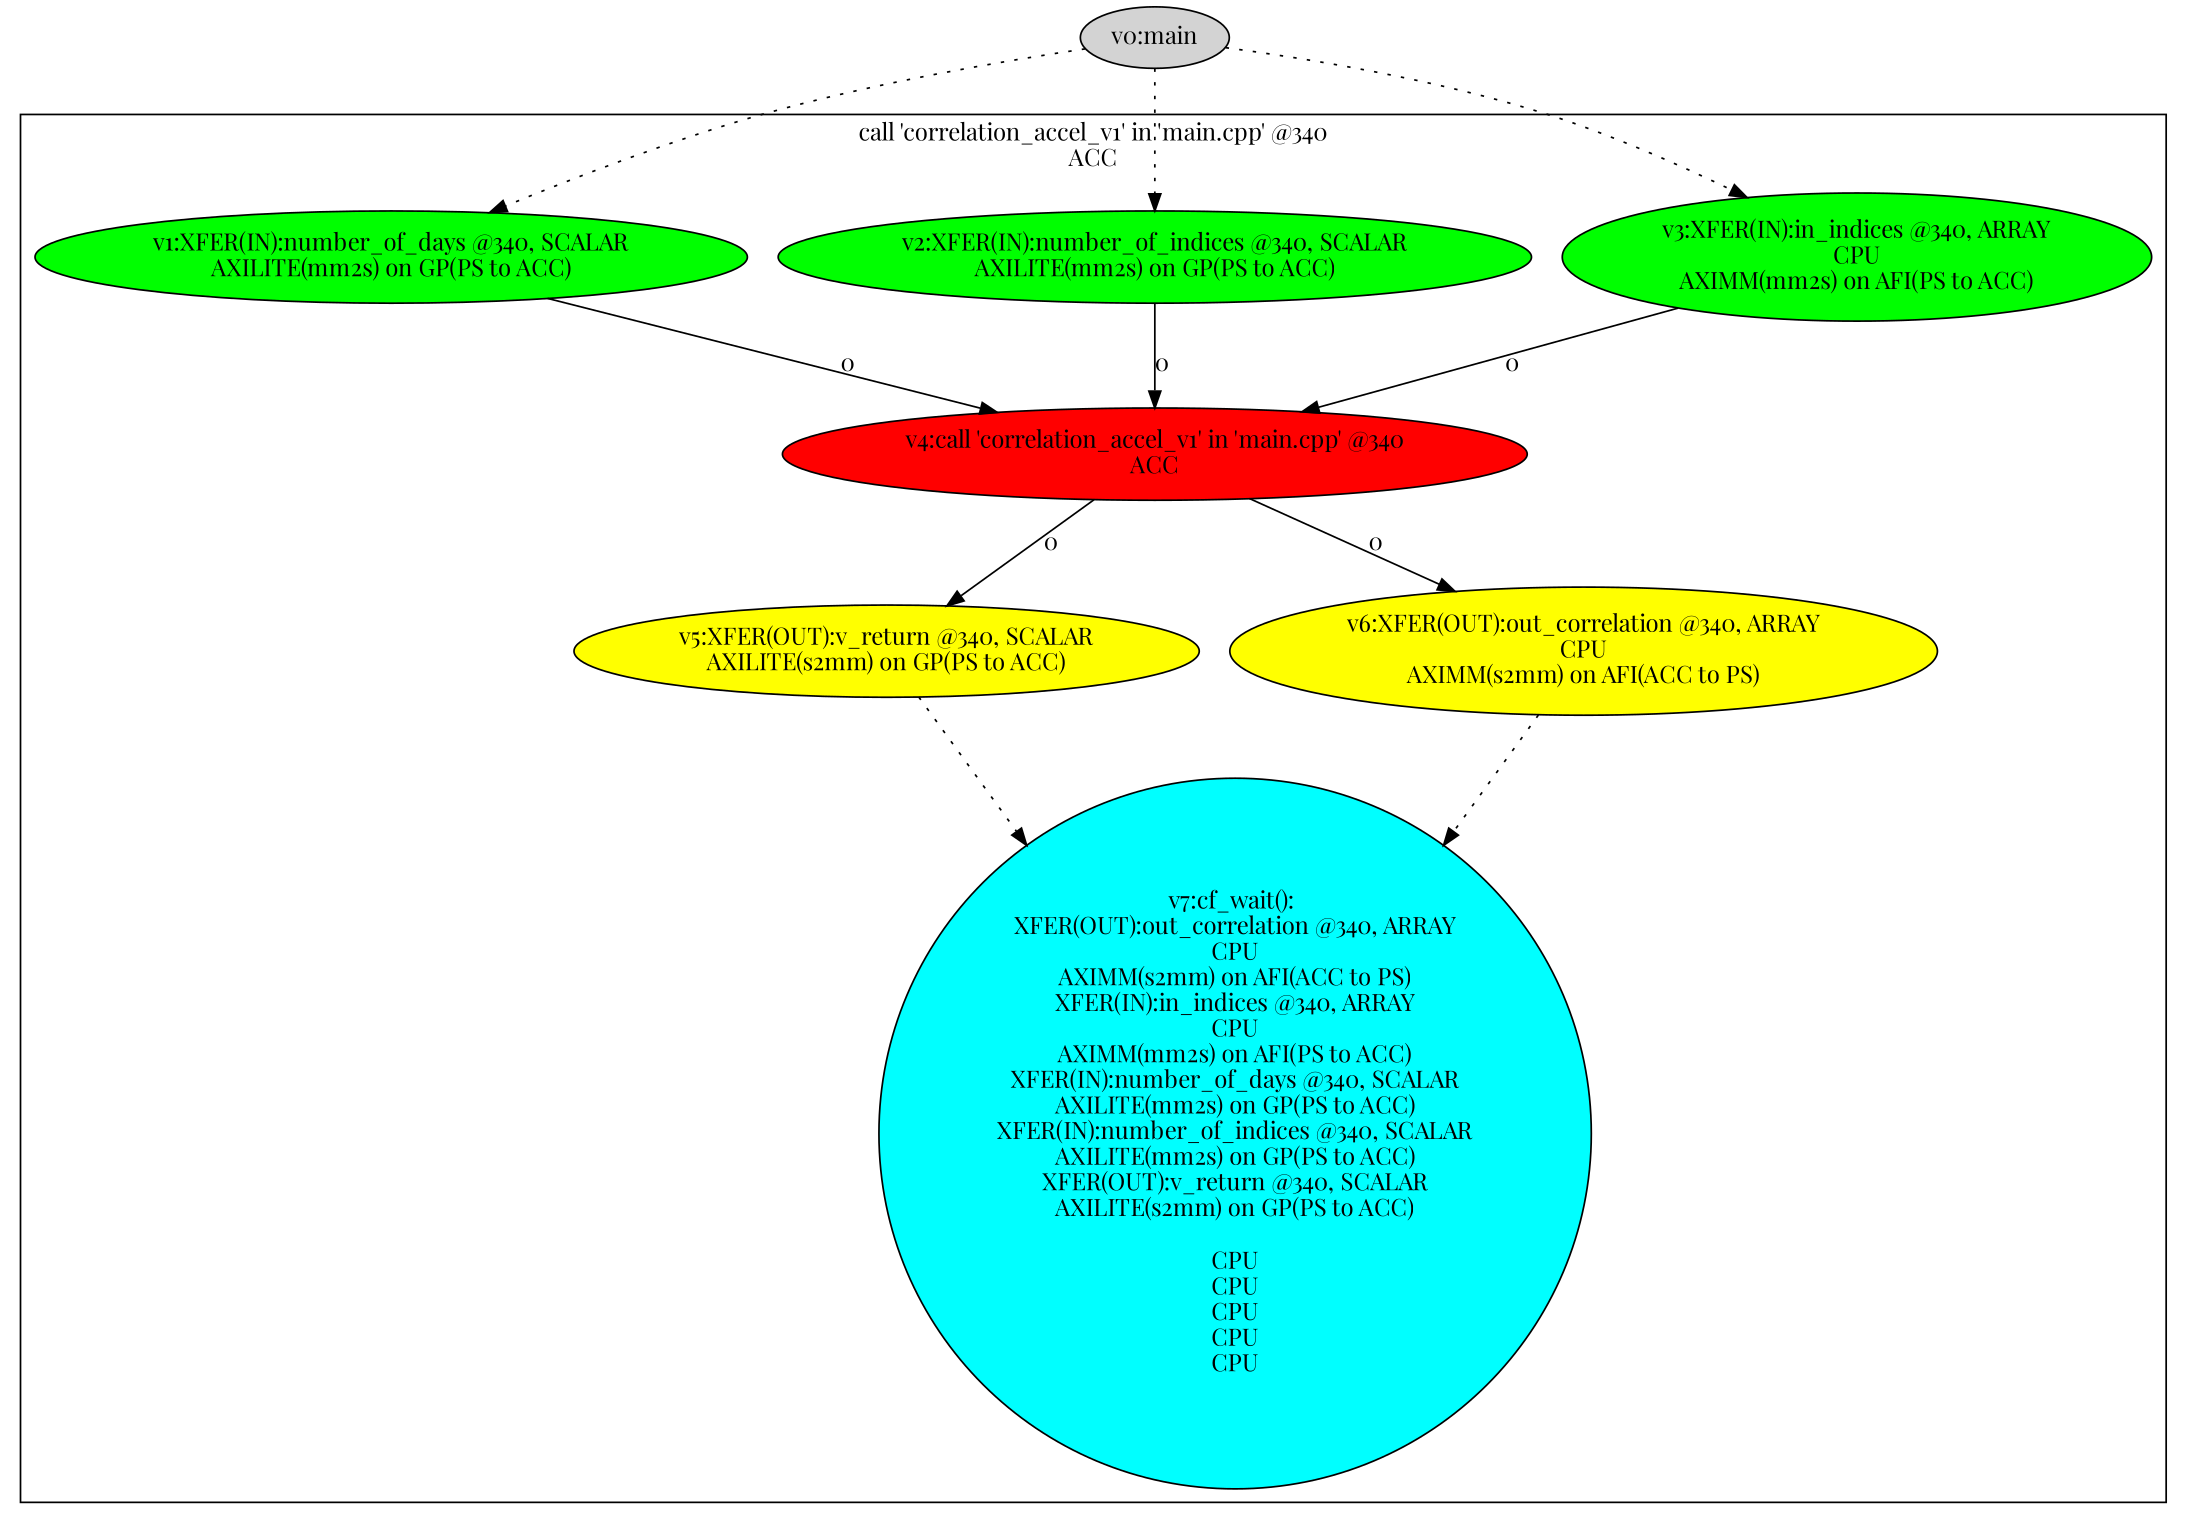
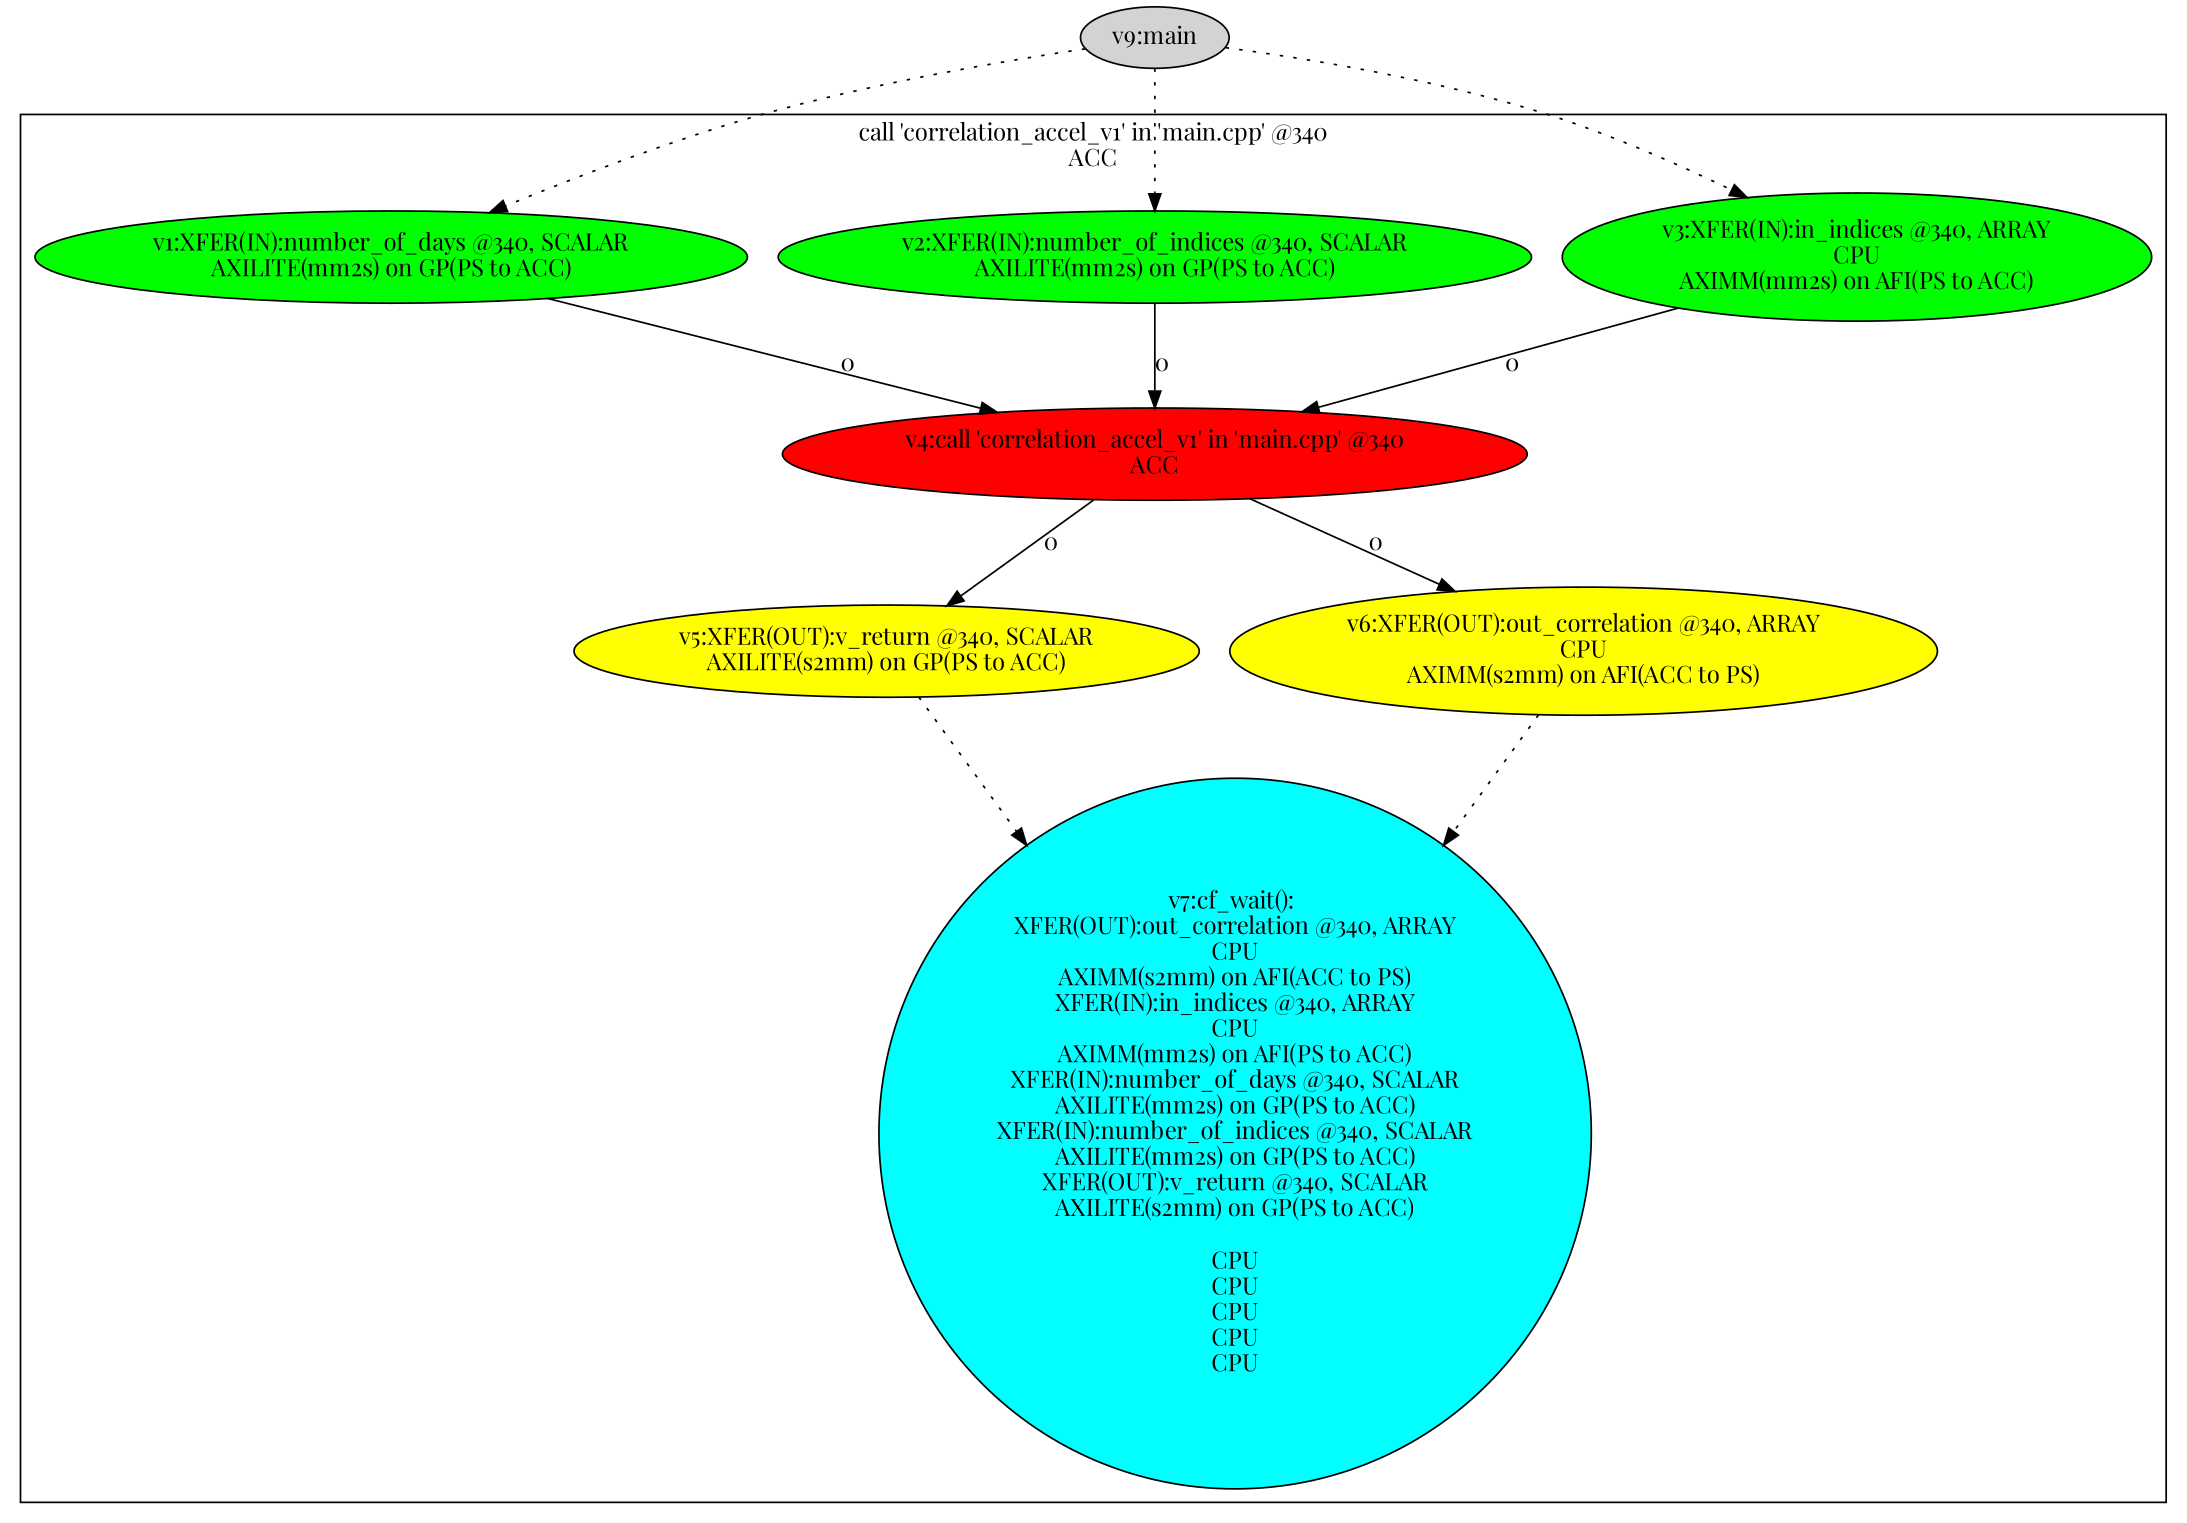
(1155, 38) -> (1155, 38)
